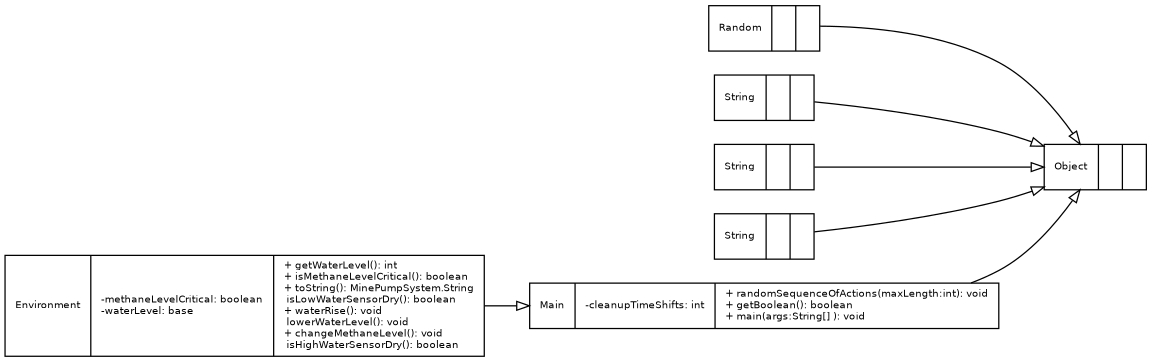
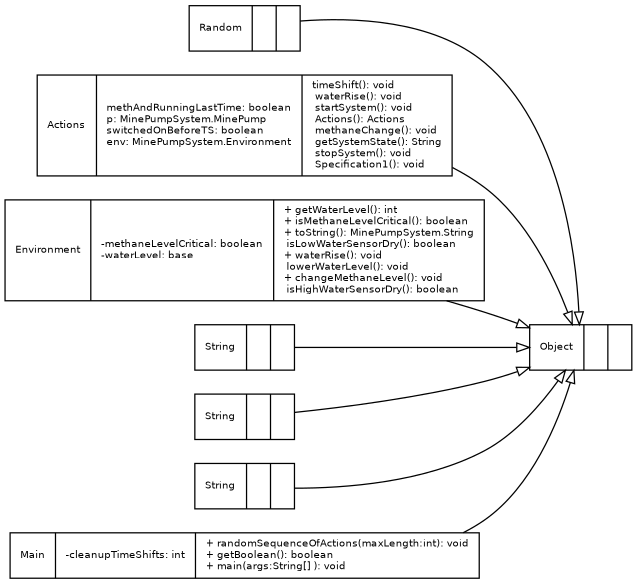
none -> (245, 125)
(501, 306) -> (482, 311)
